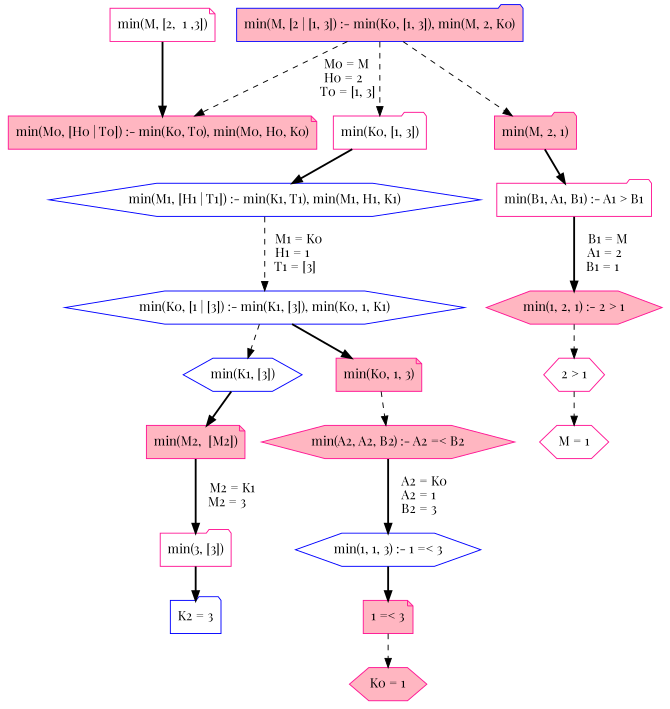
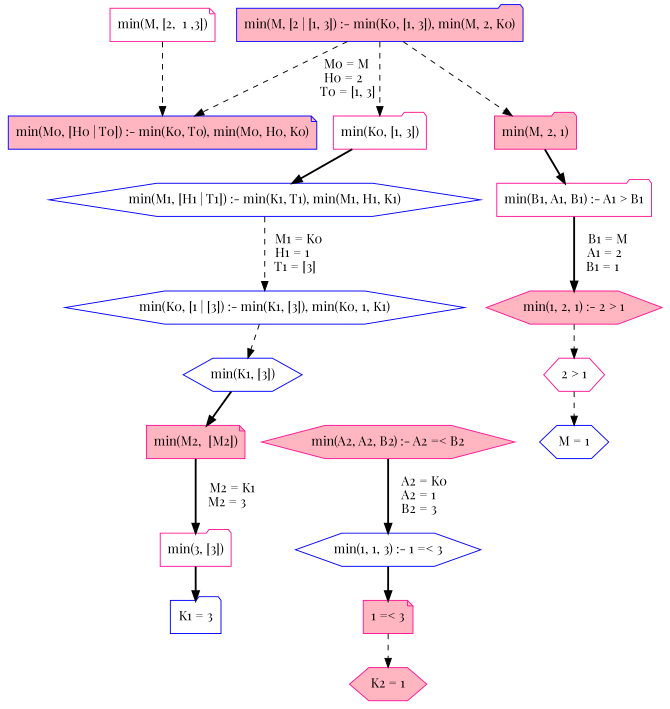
(163, 74) -> (163, 74)
(163, 133) -> (163, 133)
(379, 375) -> none
(574, 442) -> (574, 442)
(196, 617) -> (196, 617)
(388, 684) -> (388, 684)
